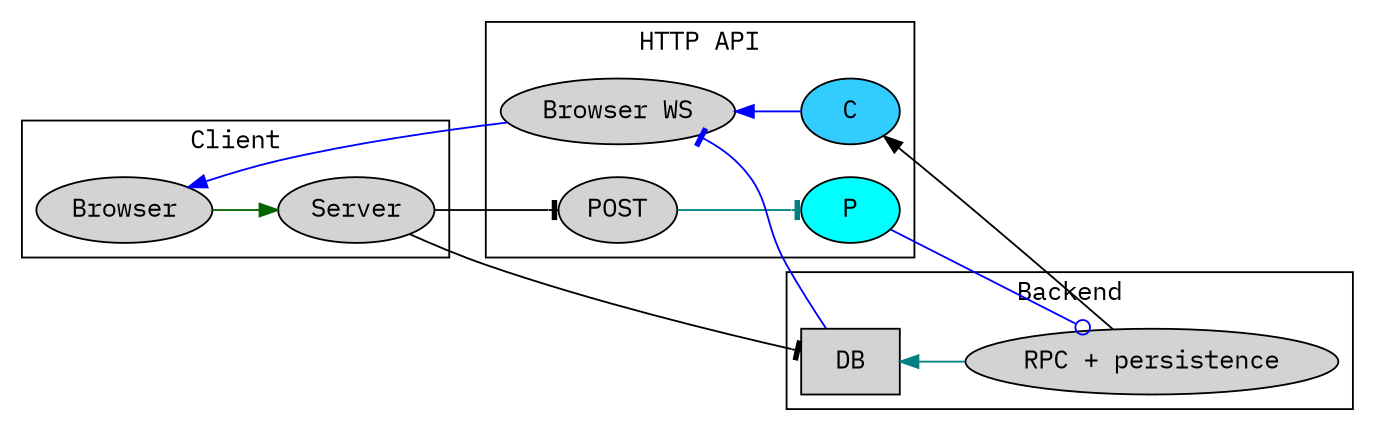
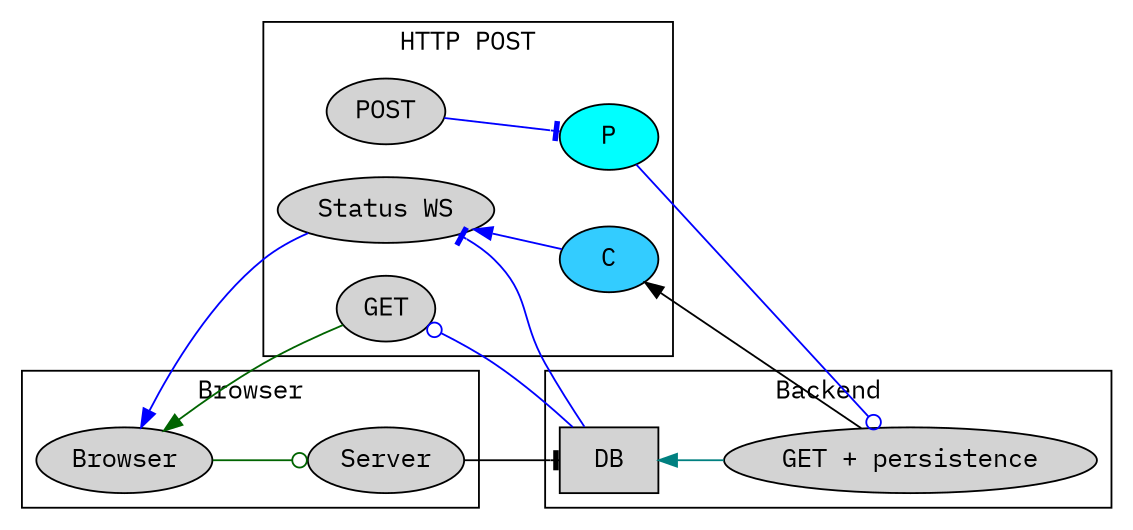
(700, 43) -> (468, 43)
(618, 111) -> (386, 210)
(236, 142) -> (250, 392)
(236, 210) -> (252, 460)
(497, 210) -> none
(734, 210) -> (497, 124)
none -> (386, 309)
(1152, 362) -> (910, 460)
